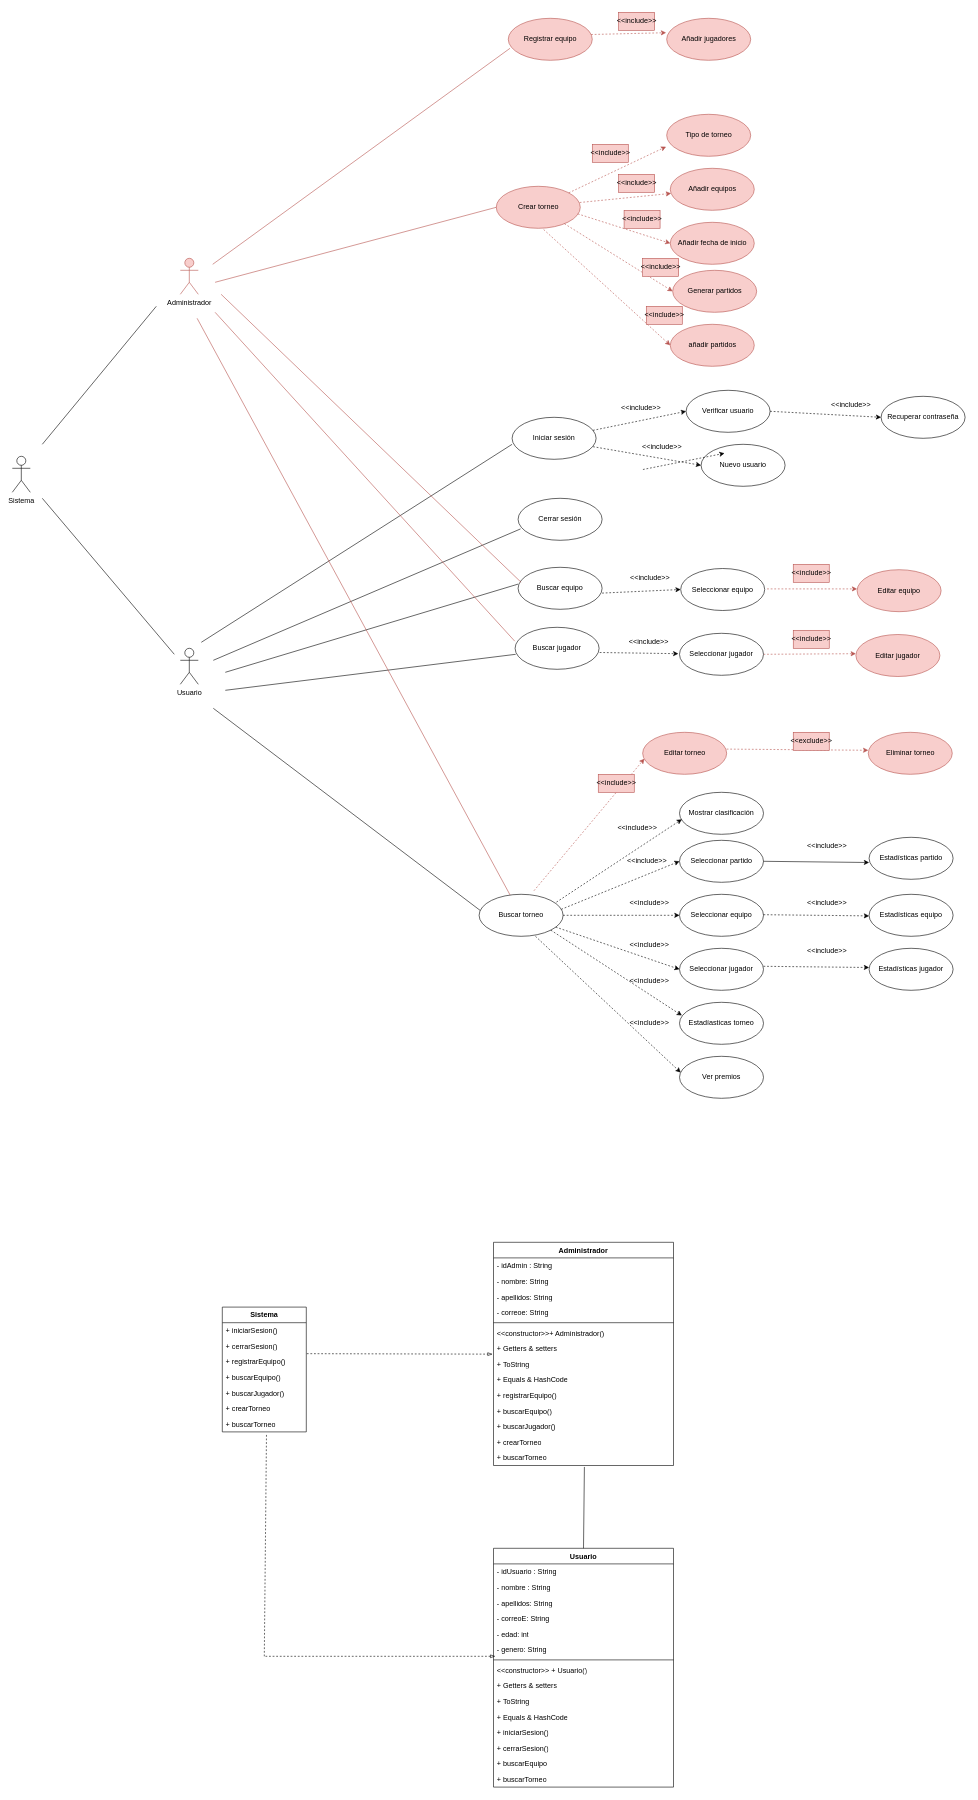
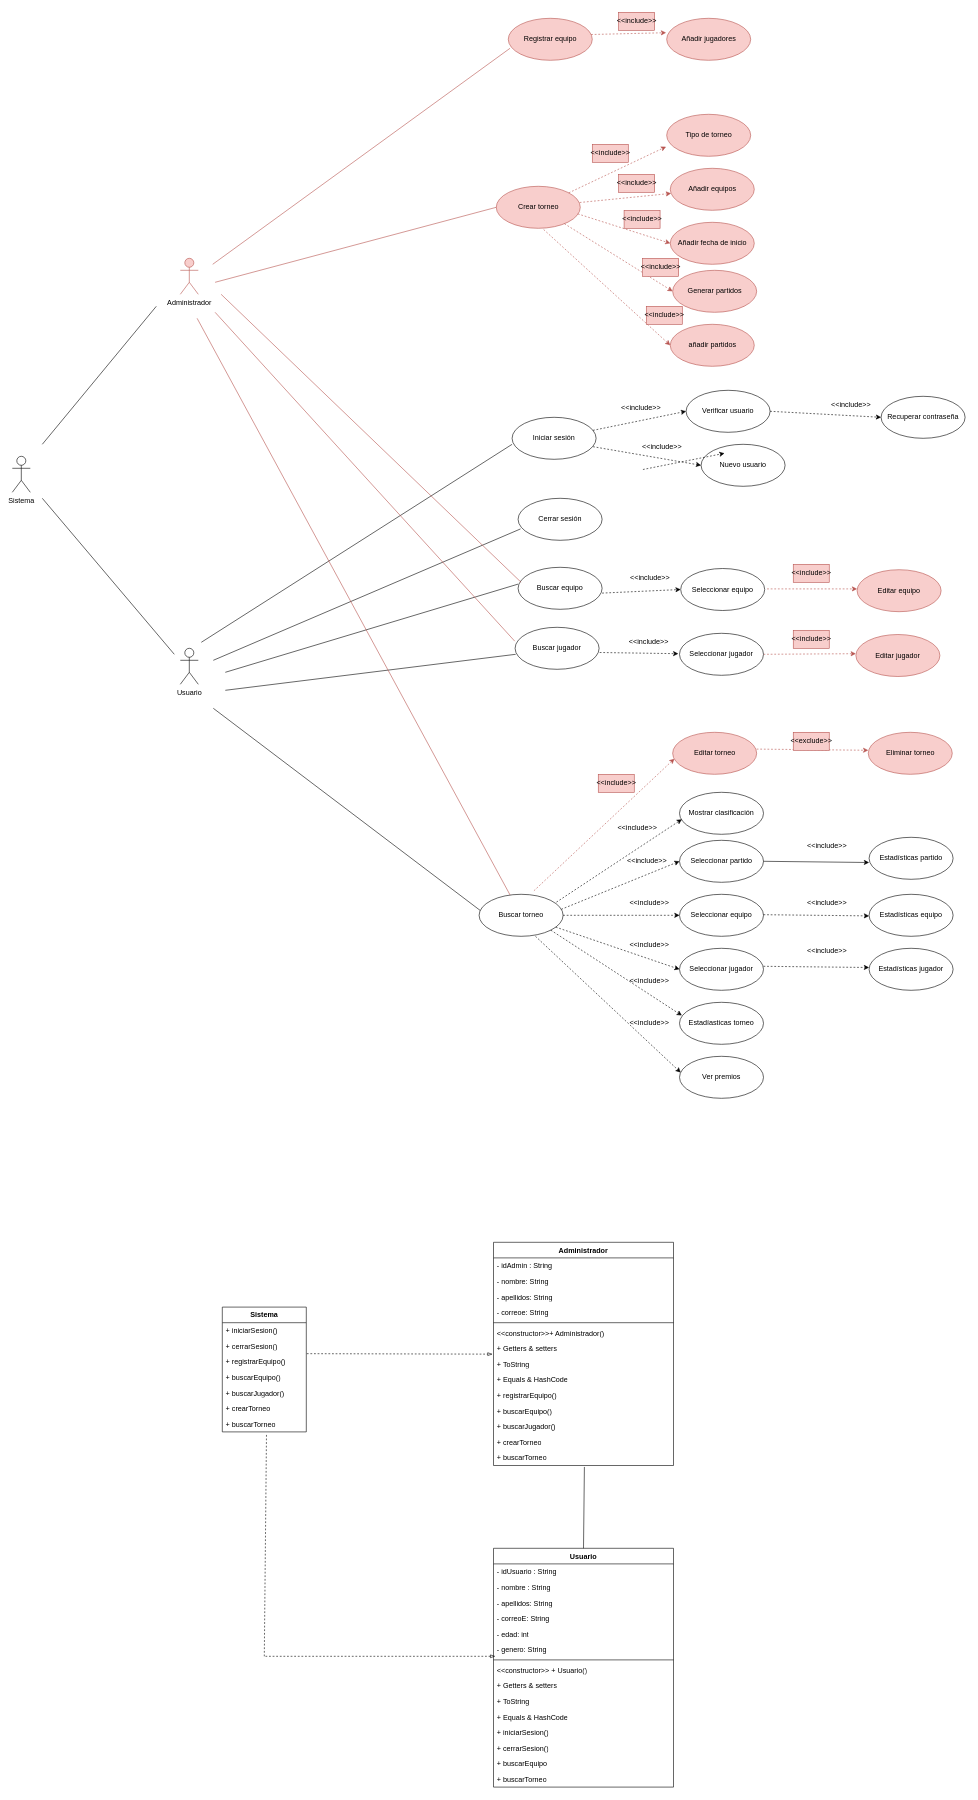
(685, 753) -> (715, 753)
